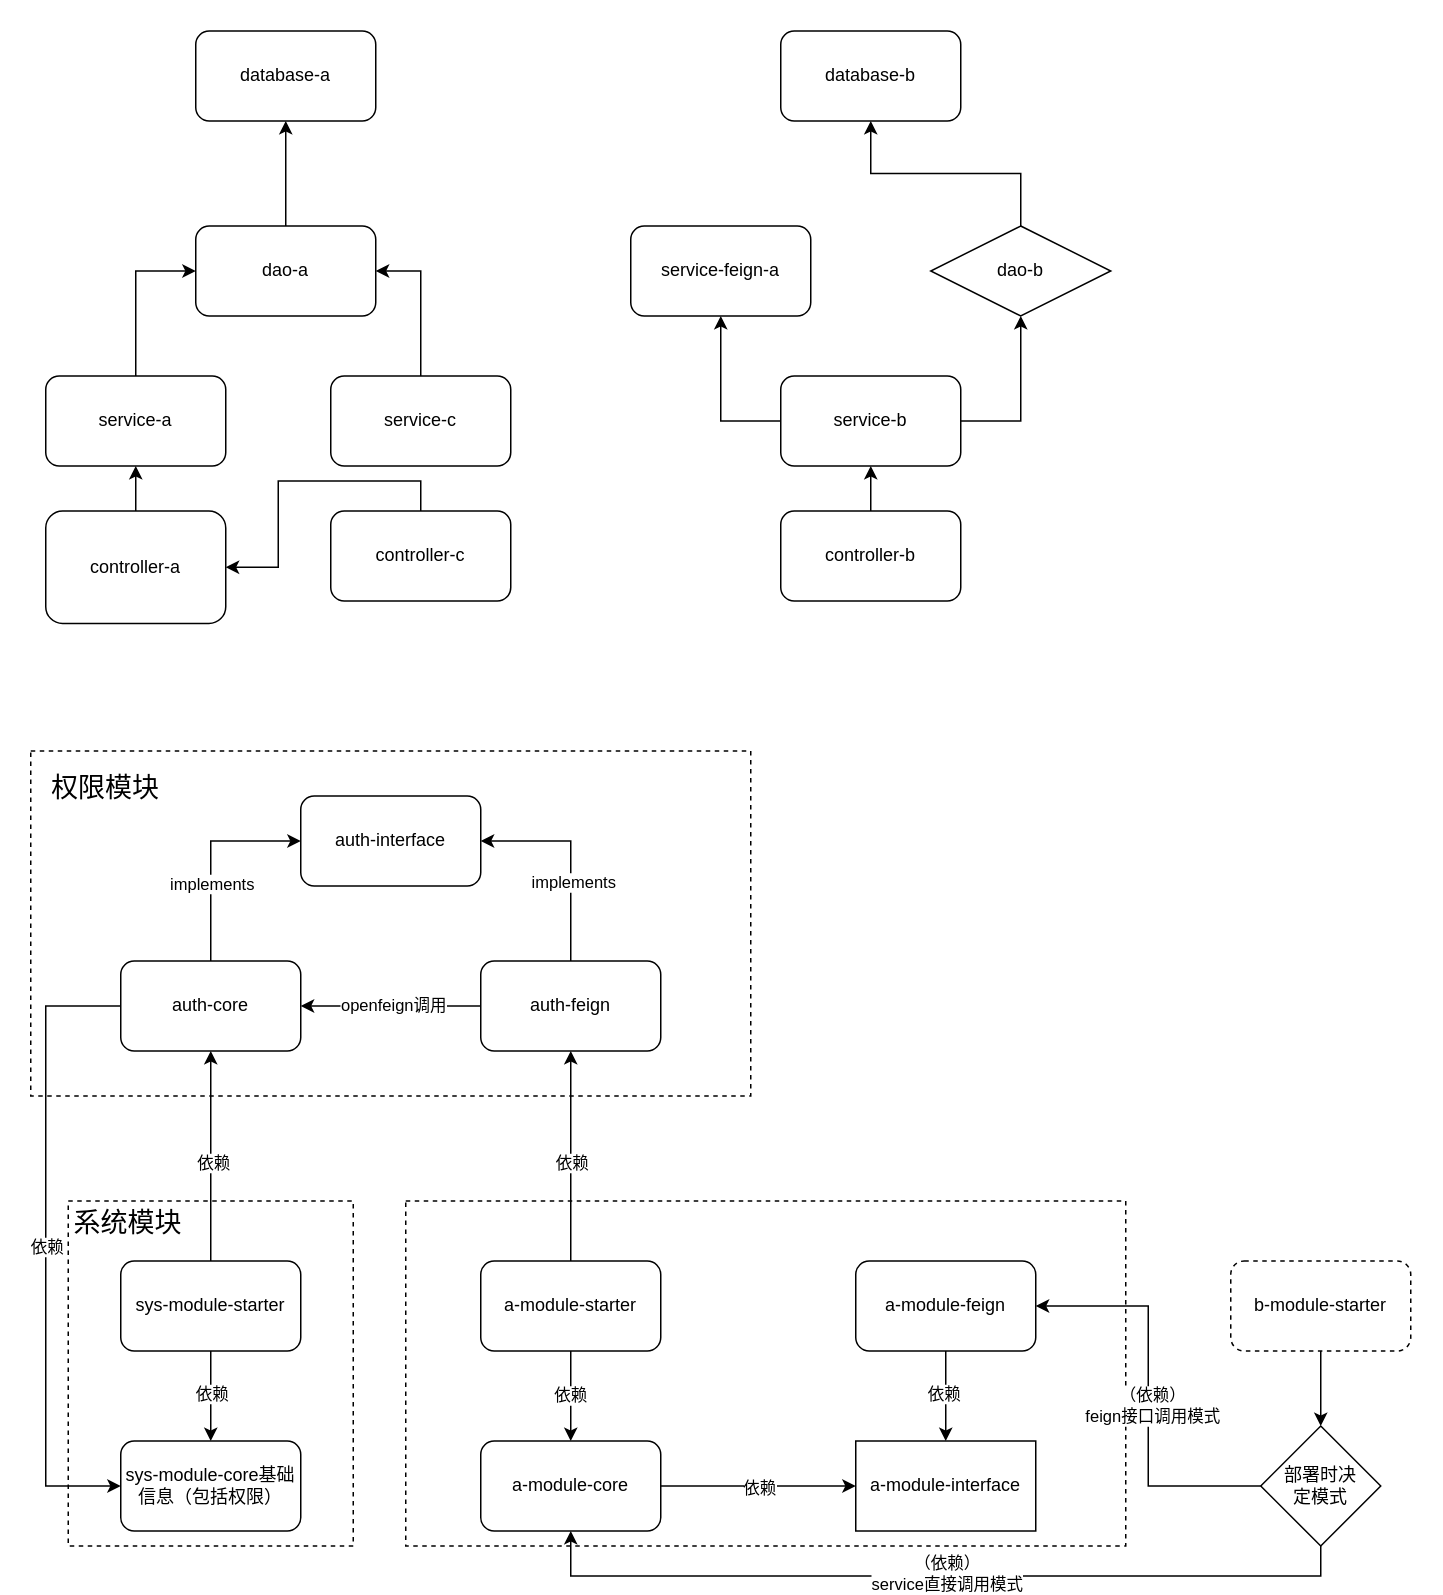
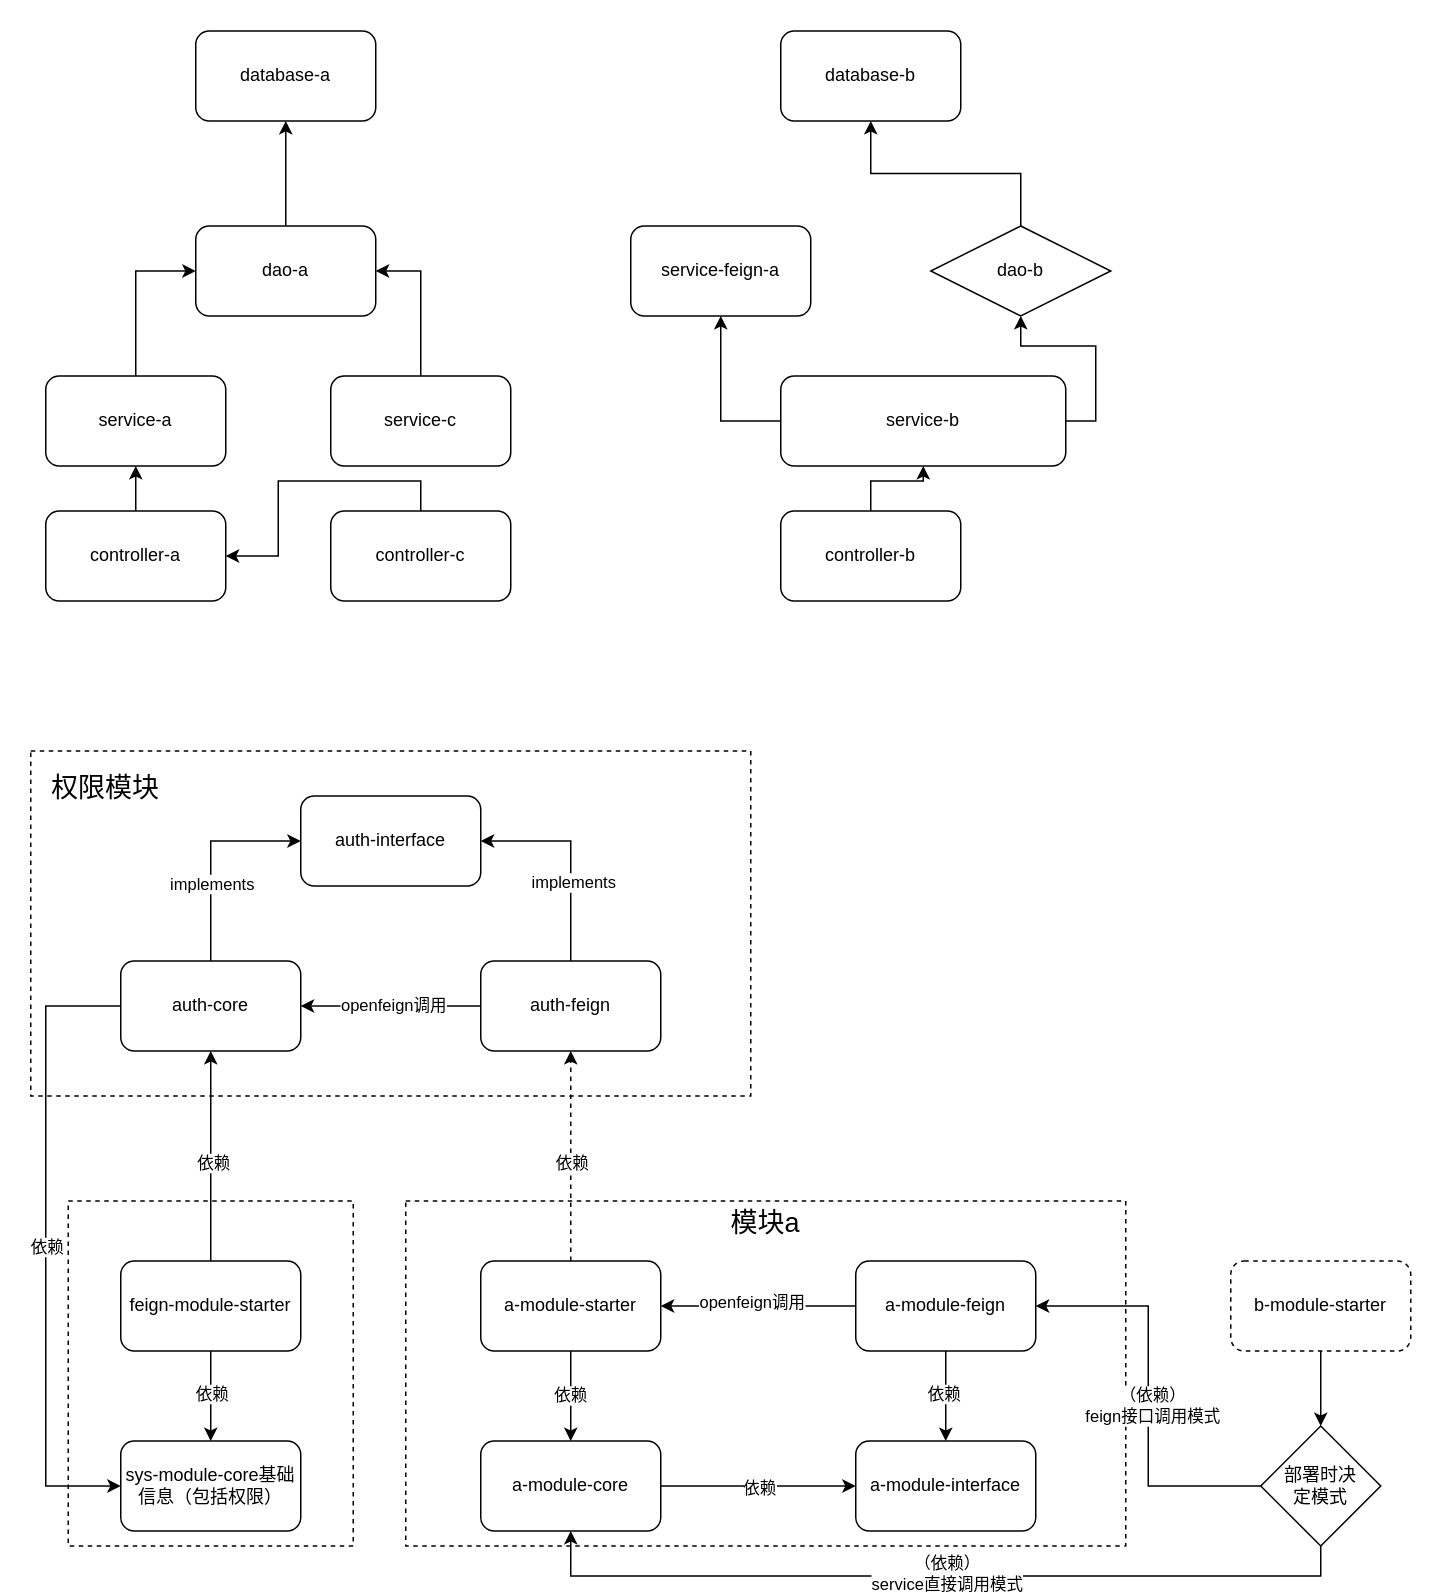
(871, 421) -> (923, 421)
(136, 567) -> (136, 556)
(571, 1108) -> (571, 1108)
(128, 1223) -> none
none -> (766, 1223)
(211, 1306) -> (211, 1306)
none -> (764, 1306)
(946, 1486) -> (946, 1486)
